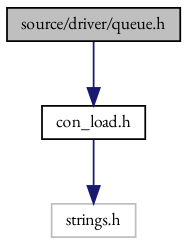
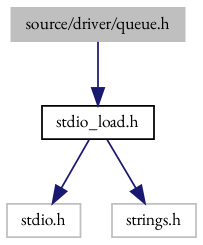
(94, 24) -> (98, 24)
(94, 122) -> (98, 122)
none -> (44, 220)
